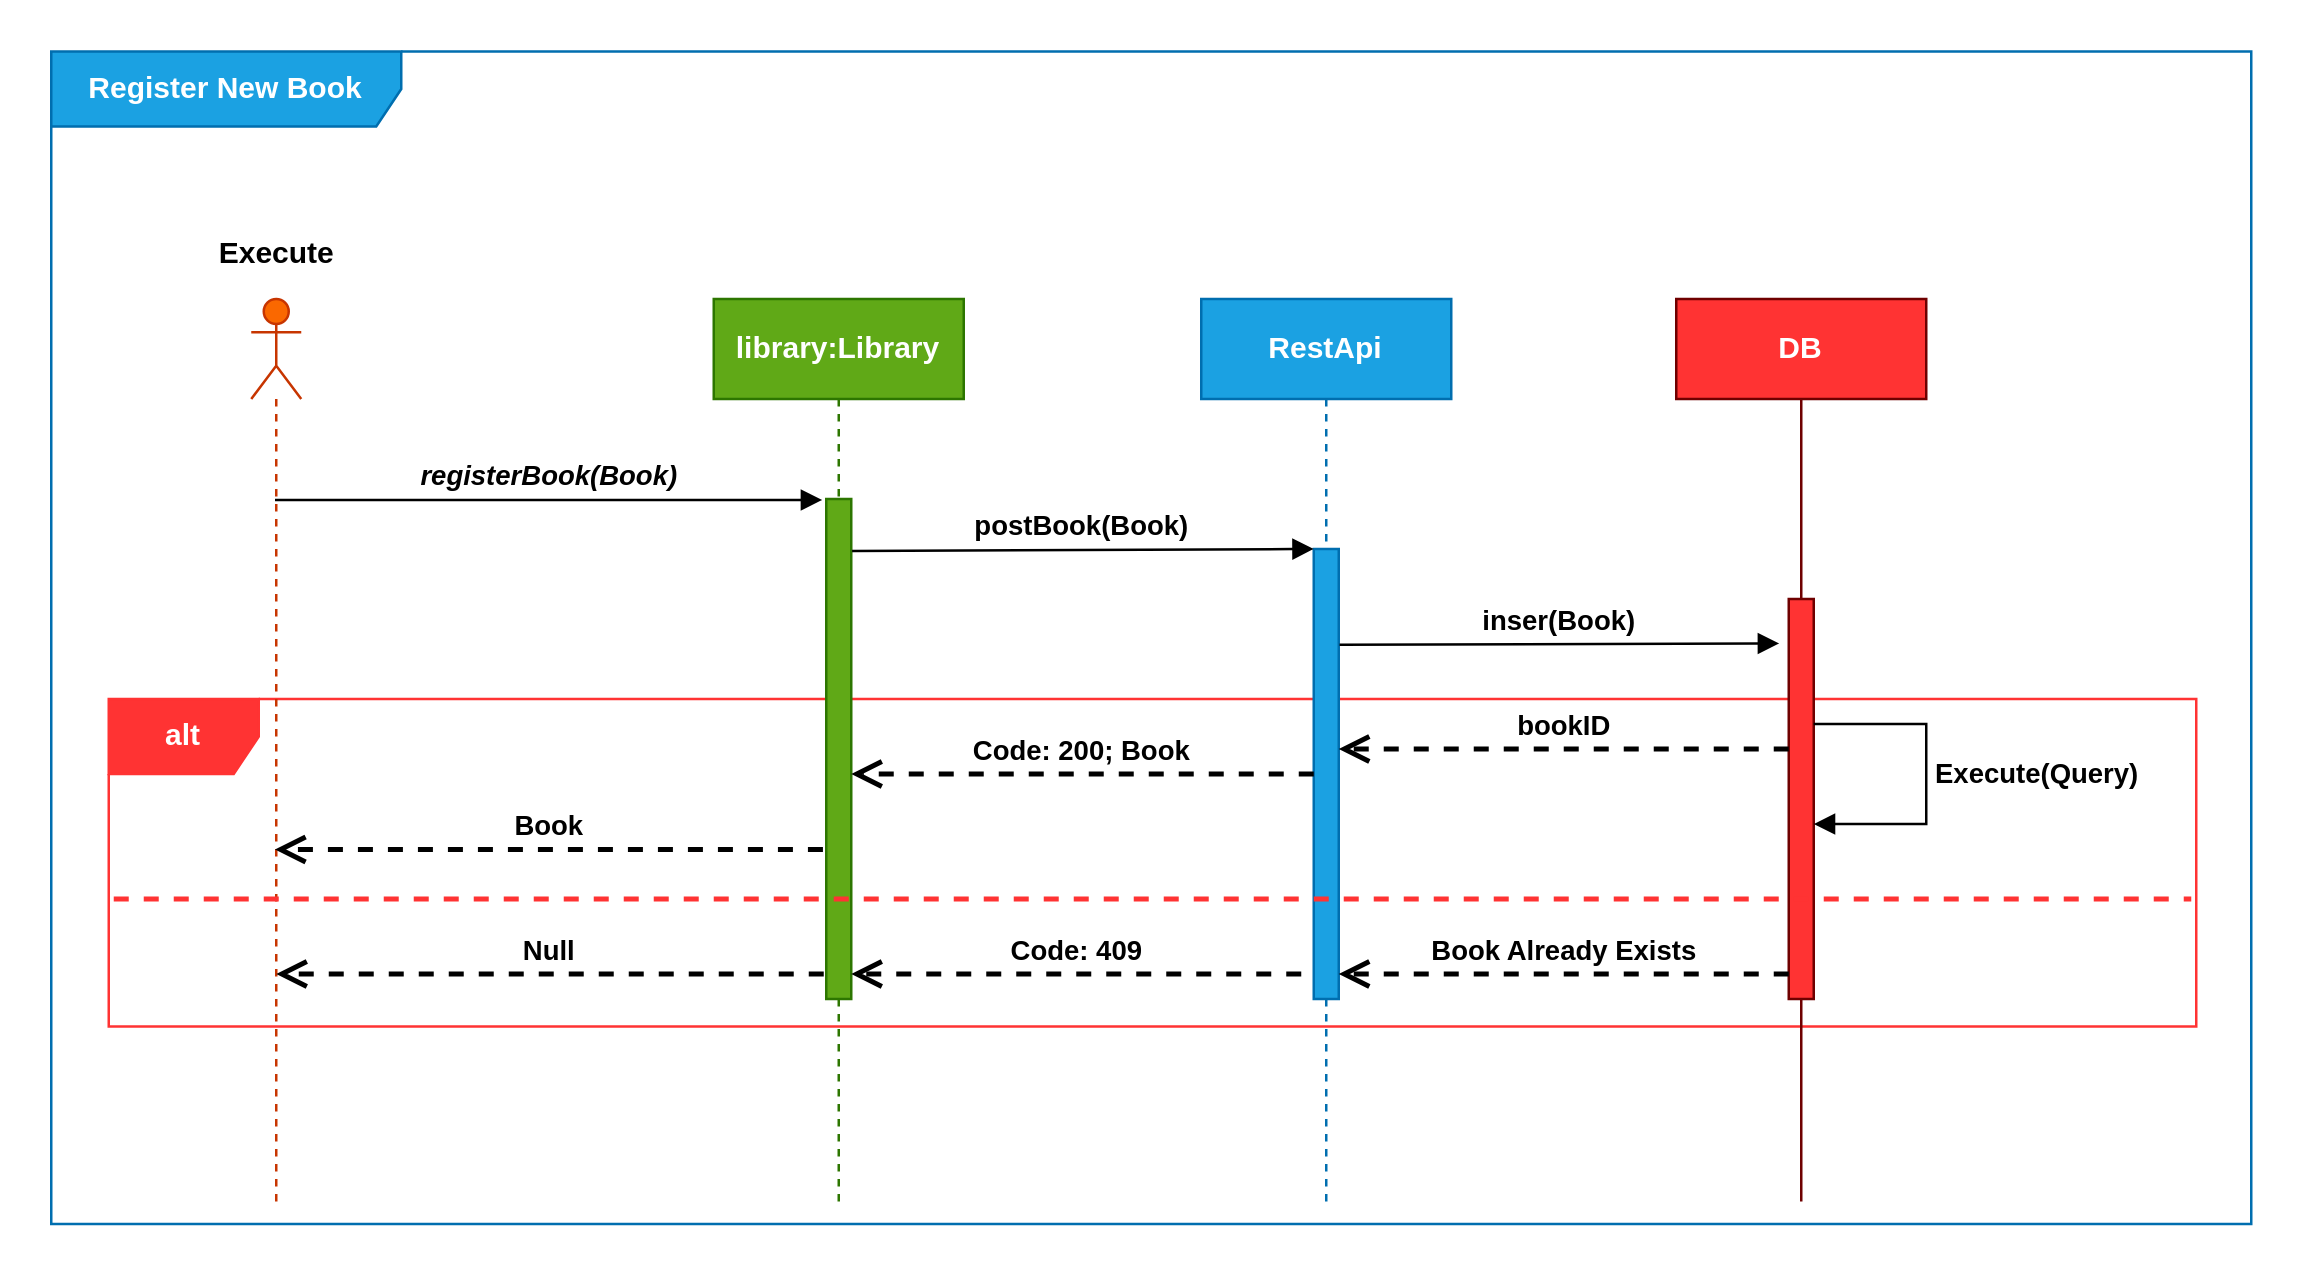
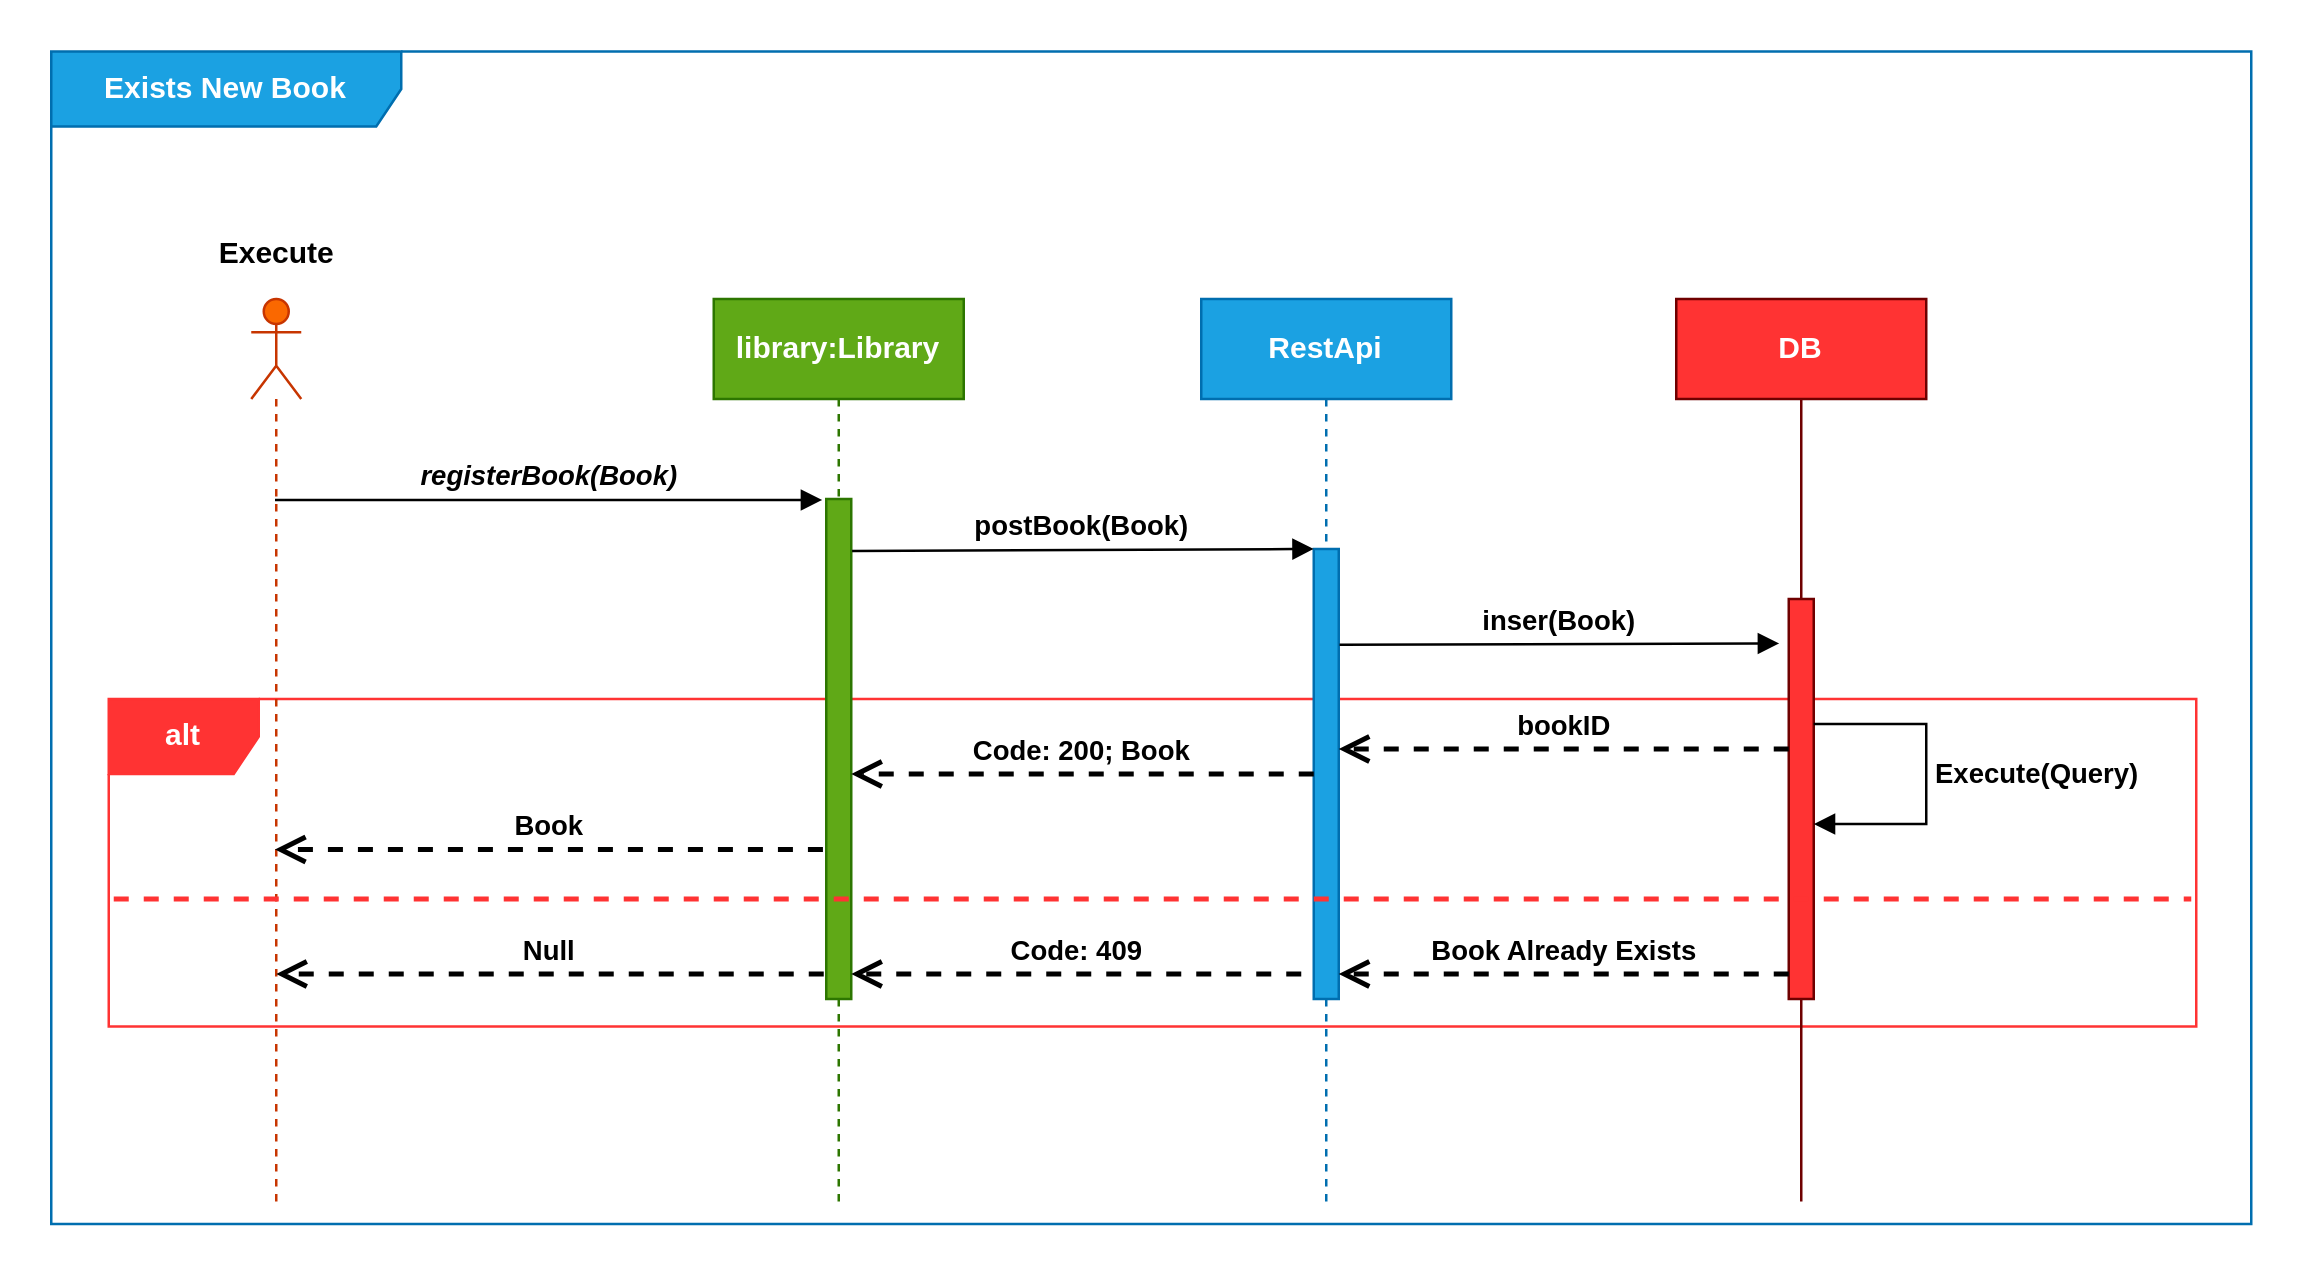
(226, 89) -> (226, 89)
